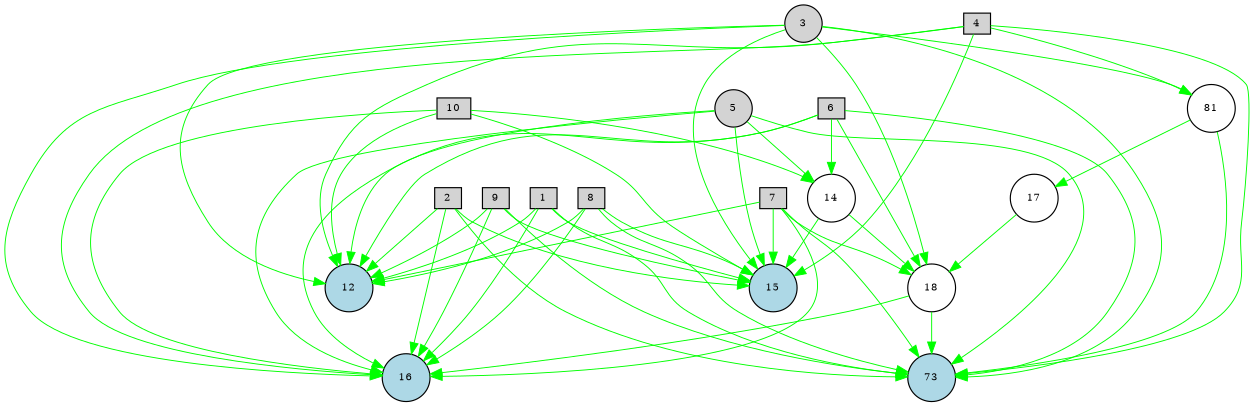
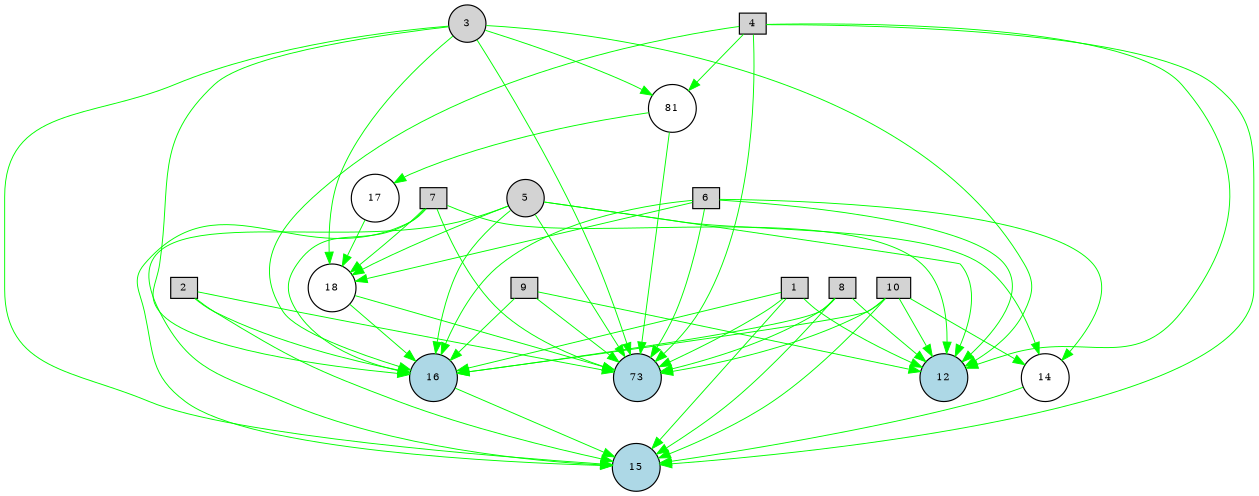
(406, 236) -> none
(877, 239) -> (434, 236)
(606, 250) -> (529, 420)
none -> (772, 349)
